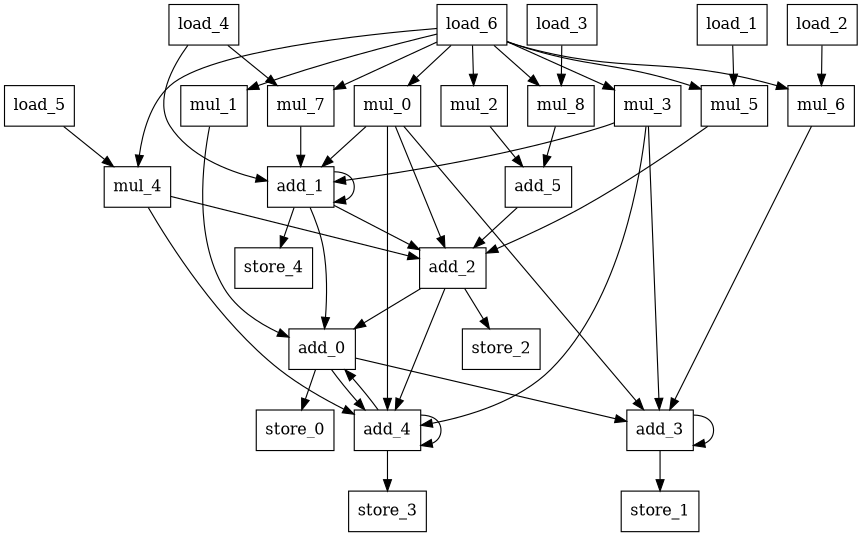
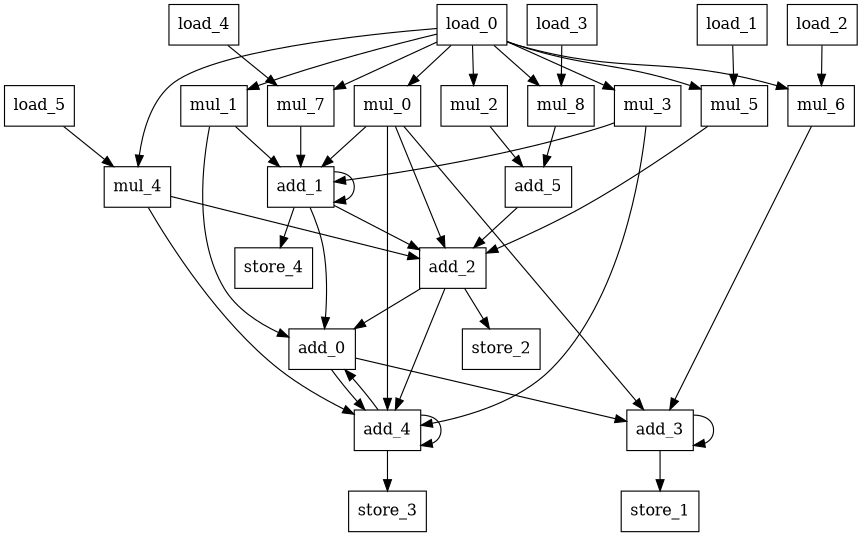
(472, 25) -> (472, 25)
(175, 132) -> (253, 143)
(654, 262) -> none
(295, 430) -> none
